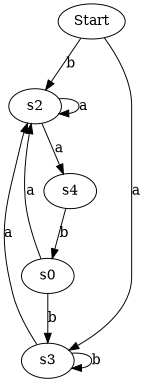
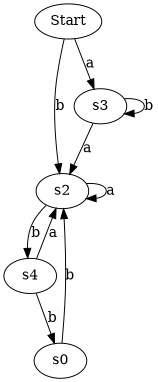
(59, 149) -> (36, 234)
(31, 191) -> (70, 276)
none -> (45, 238)
(48, 313) -> none
